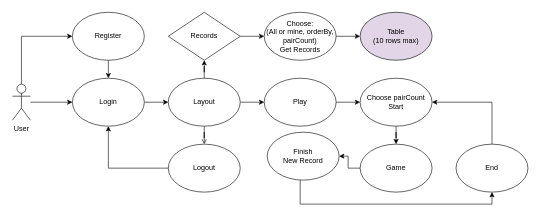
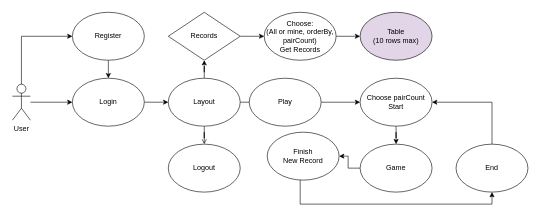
(300, 102) -> (285, 102)
(108, 150) -> none
